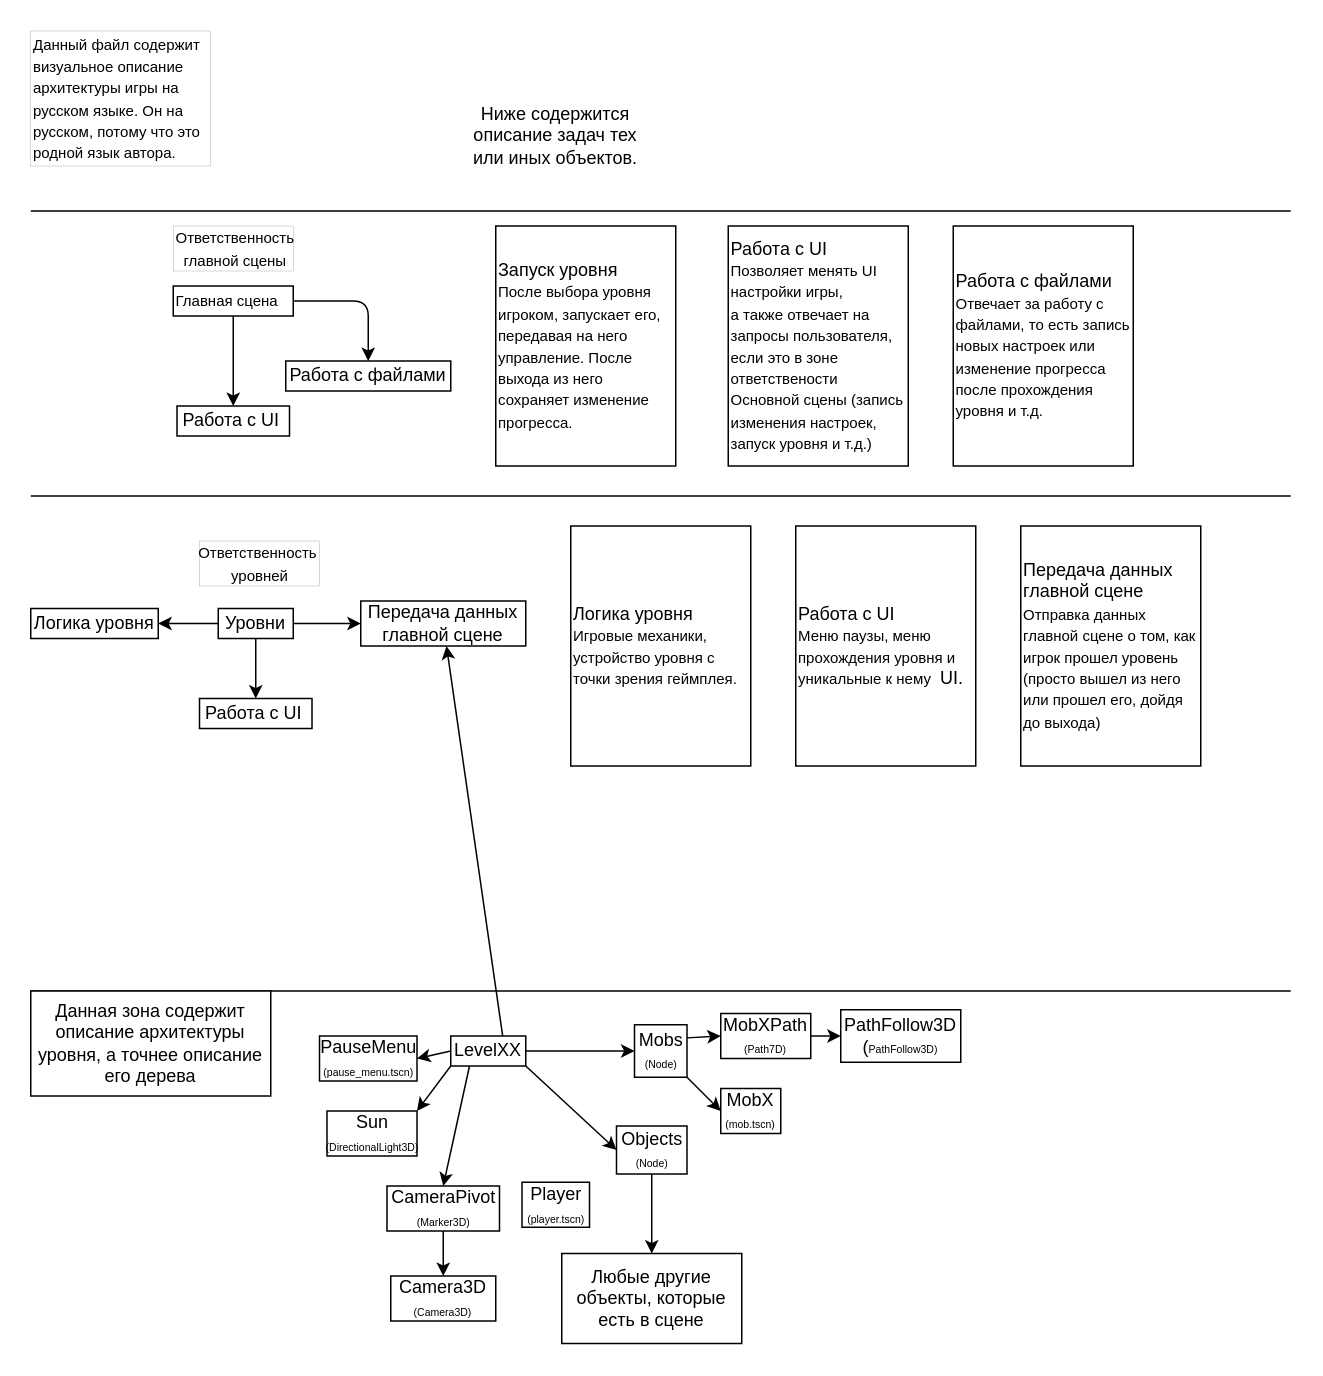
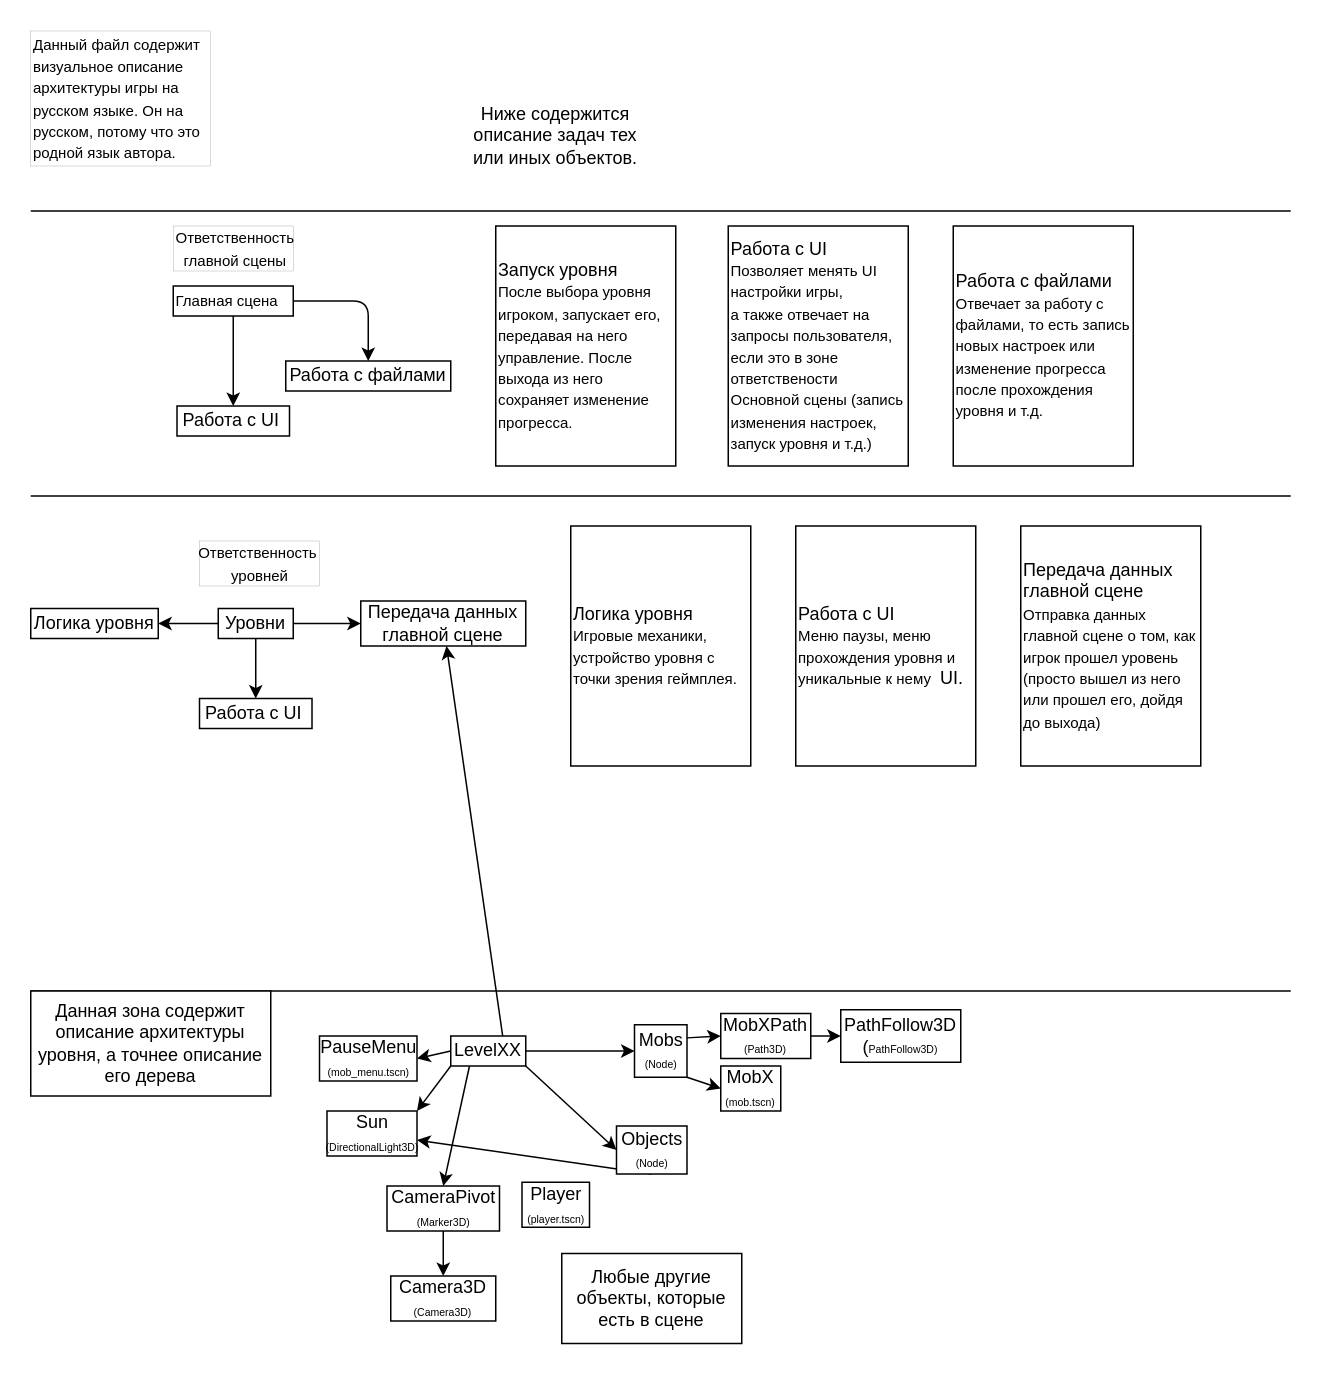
(766, 1036) -> (766, 1036)
(369, 1058) -> (369, 1058)
(751, 1111) -> (751, 1088)
(652, 1208) -> (522, 1155)
